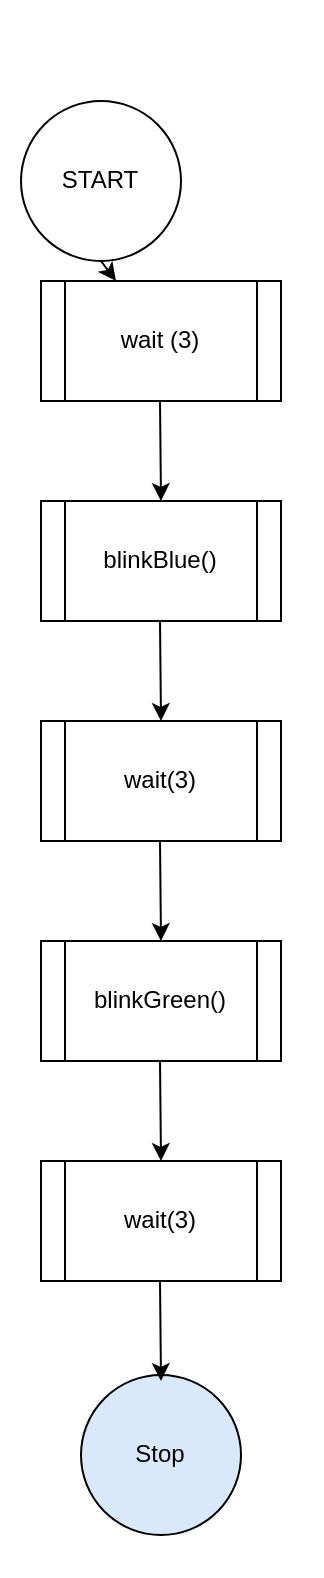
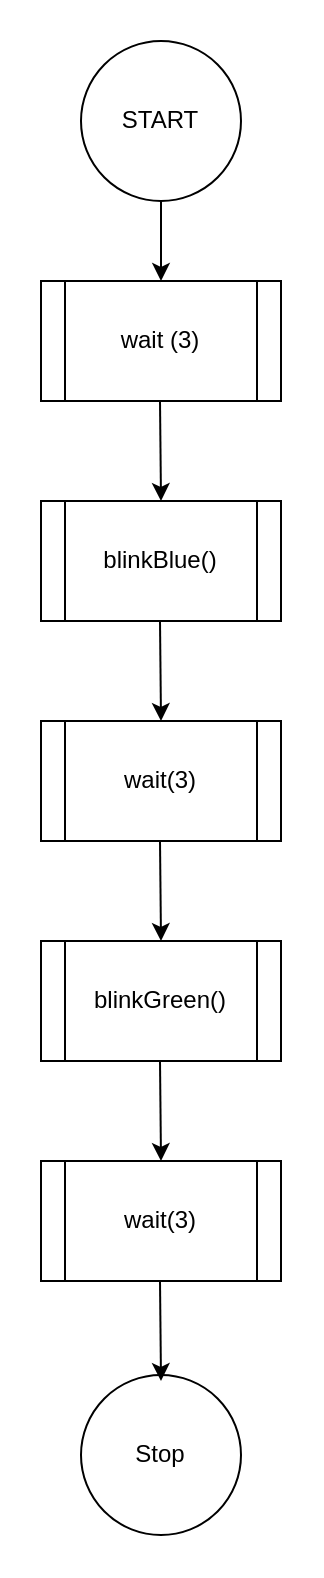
(101, 181) -> (161, 121)
(161, 1455) -> (161, 1455)
